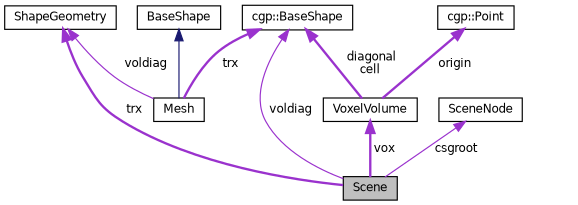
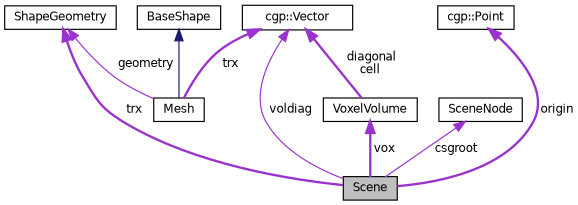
(298, 18) -> (298, 18)
(144, 64) -> (144, 64)
(418, 68) -> (515, 144)
